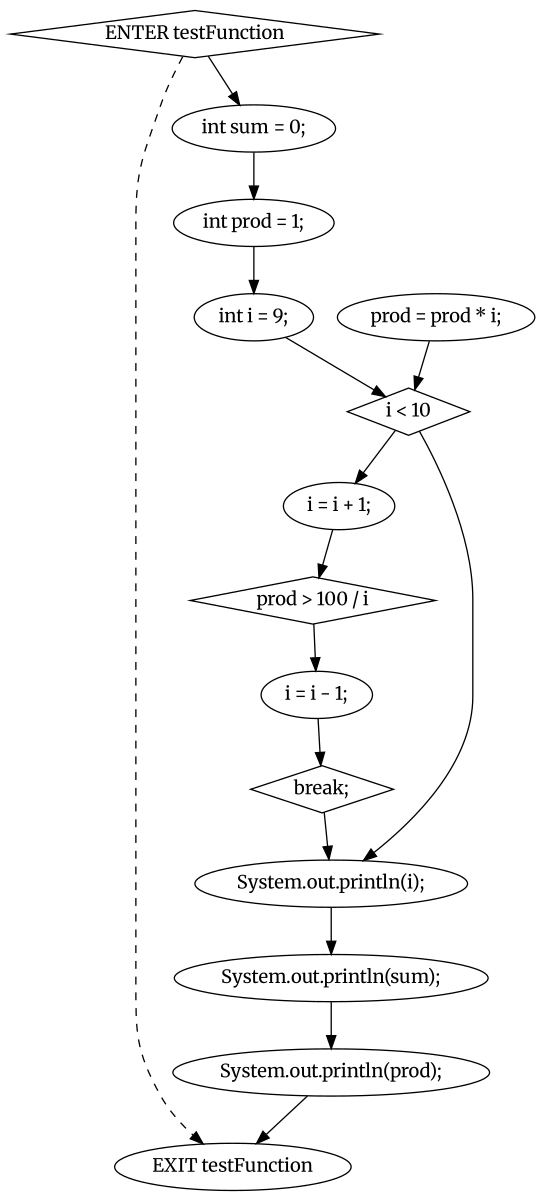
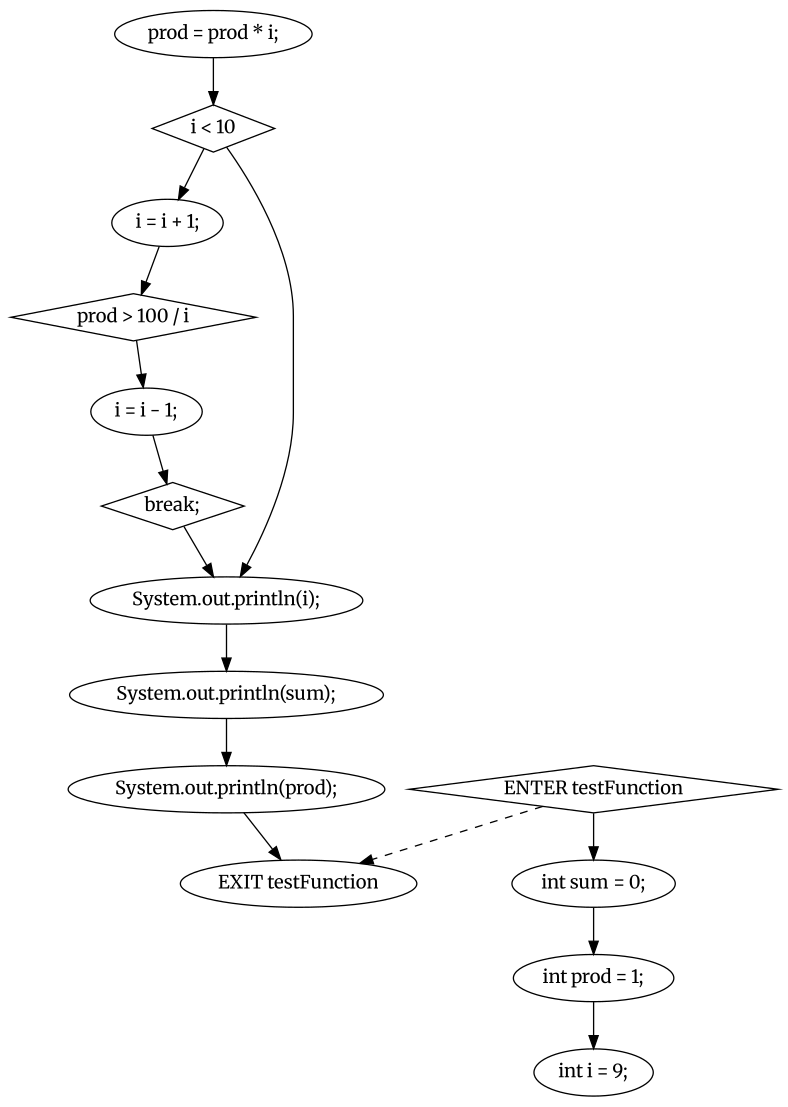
(330, 364) -> none
